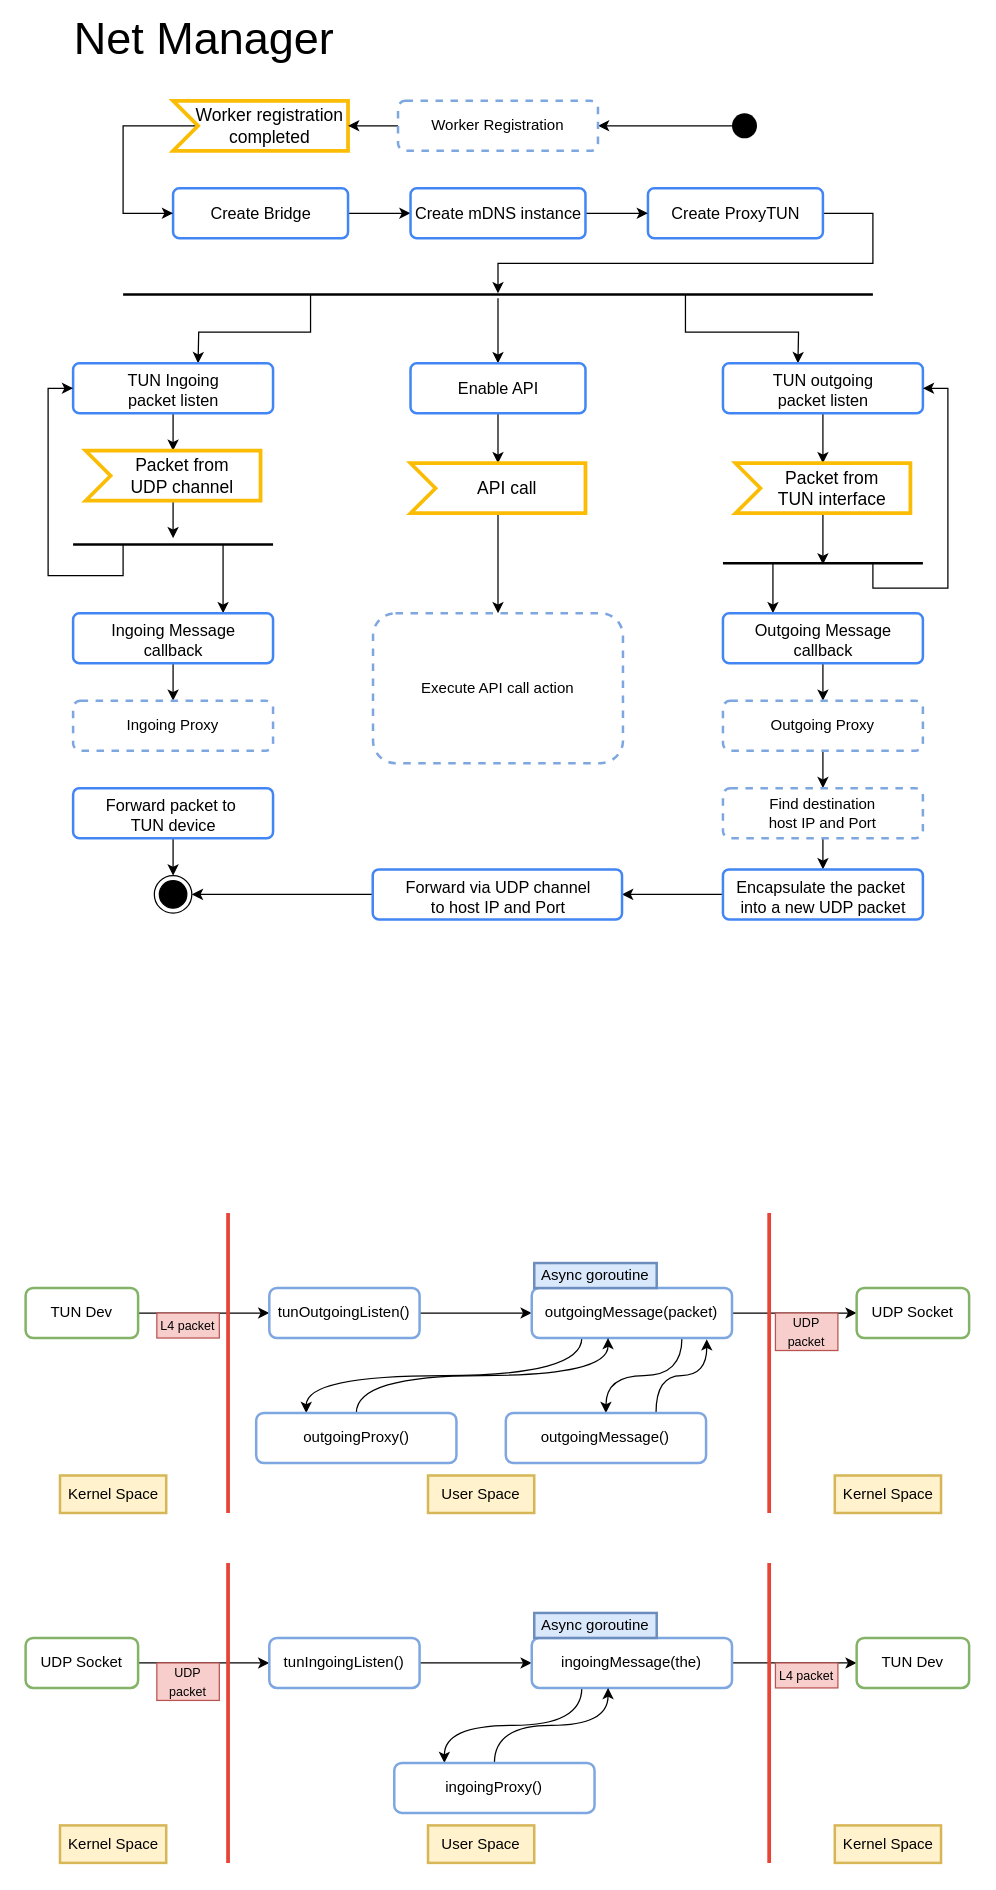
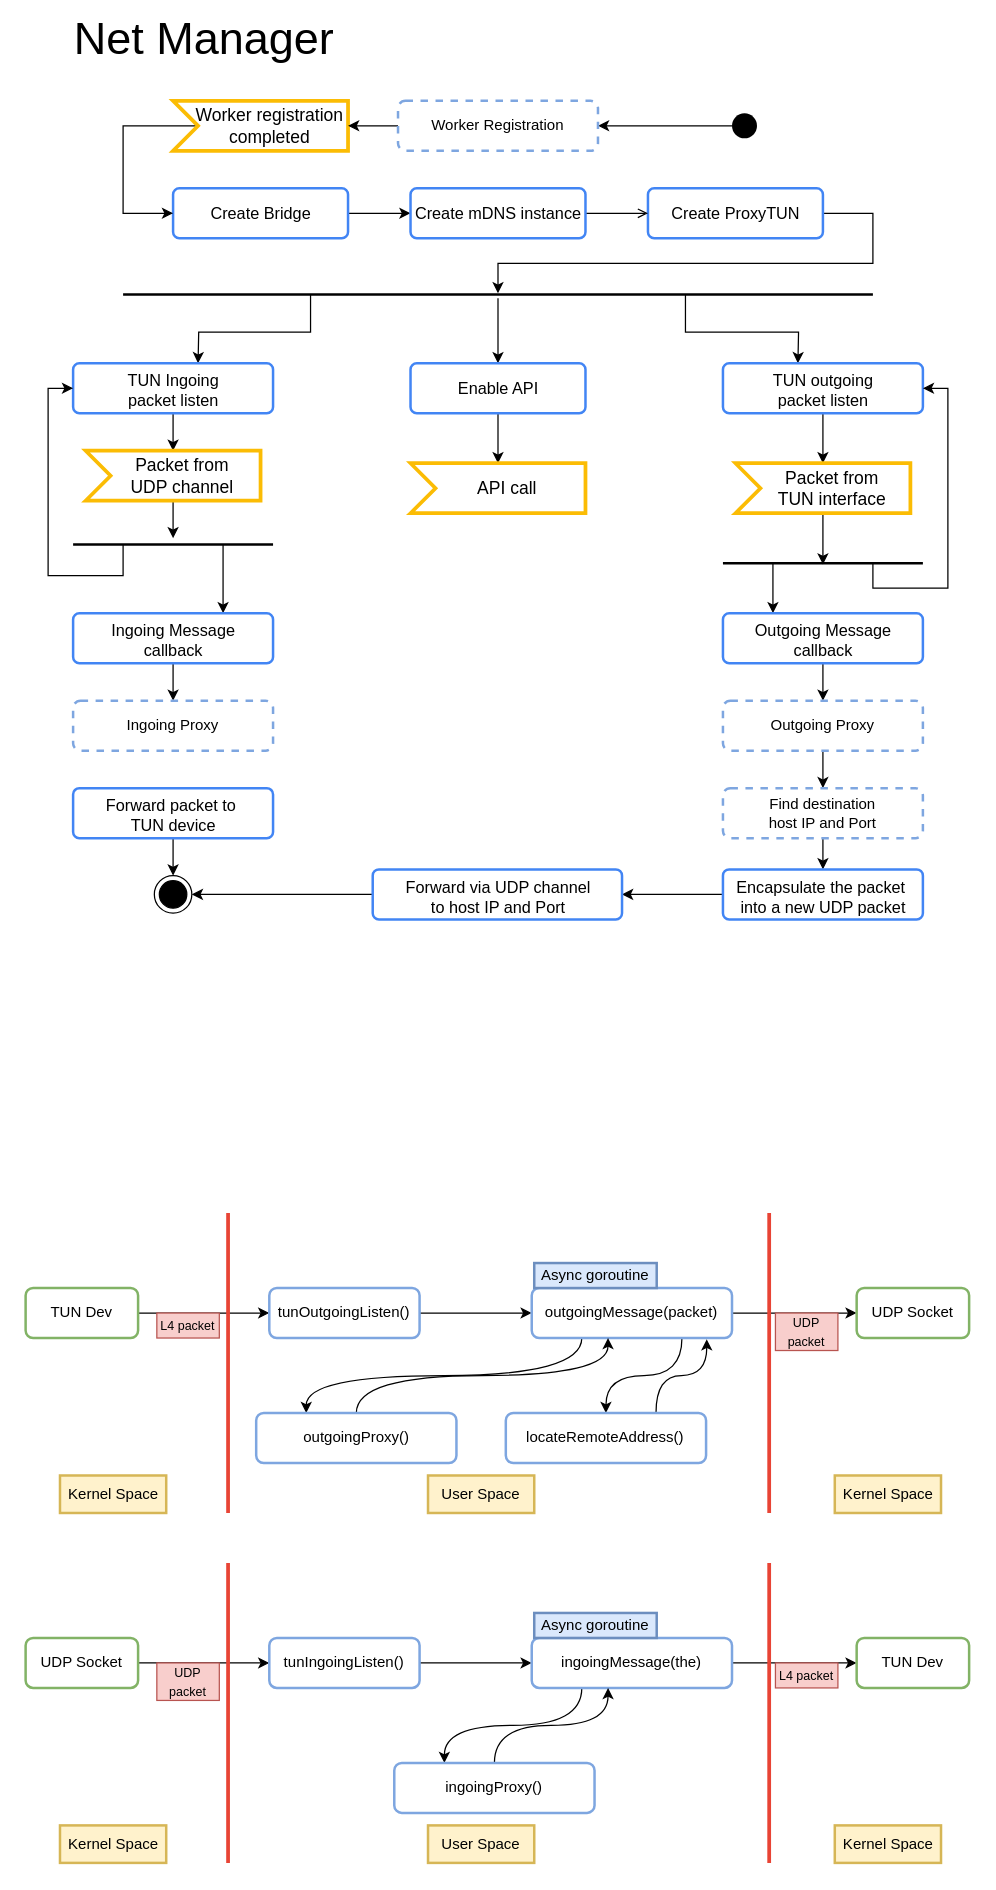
(638, 213) -> (640, 213)
(498, 559) -> none
(498, 688) -> none
(606, 1438) -> (606, 1438)
